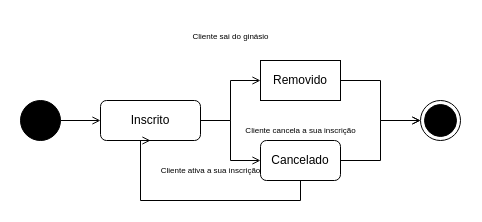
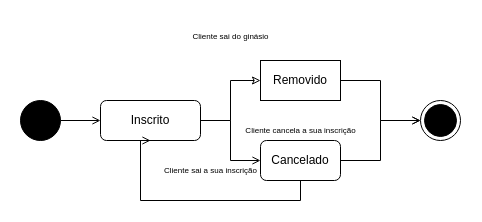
(254, 81) -> (252, 81)
(211, 171) -> (211, 171)
